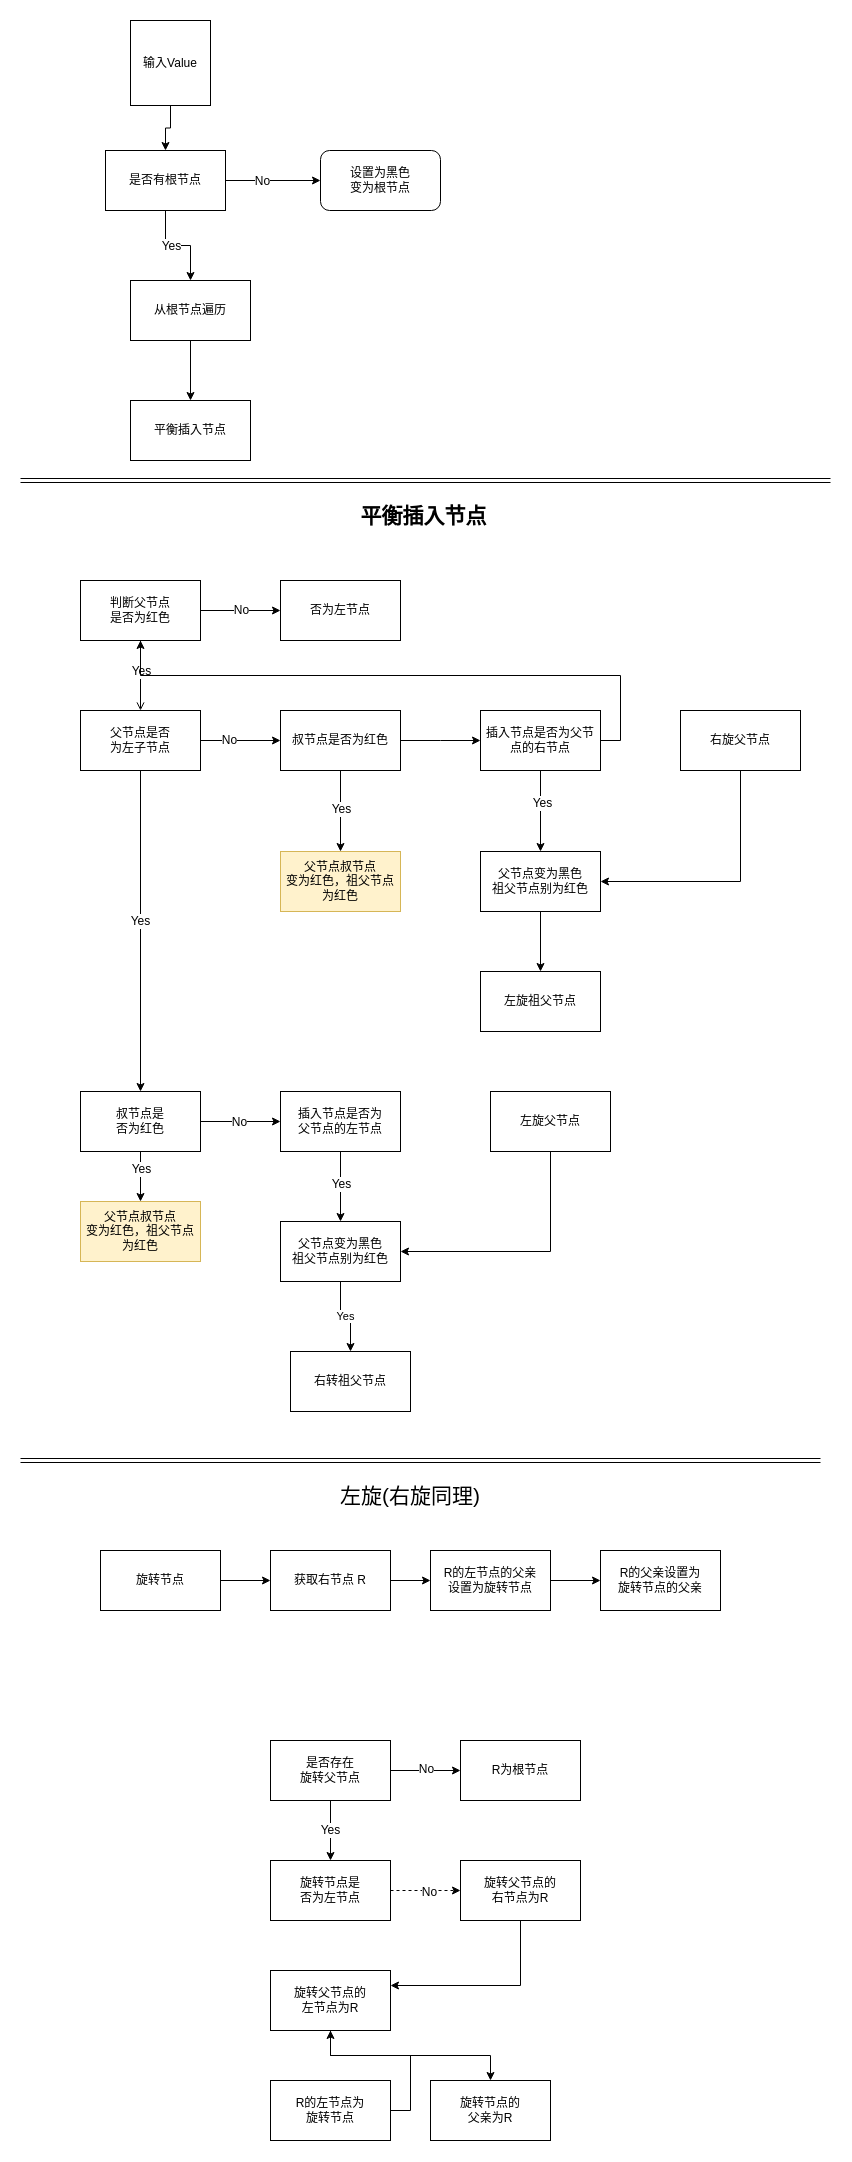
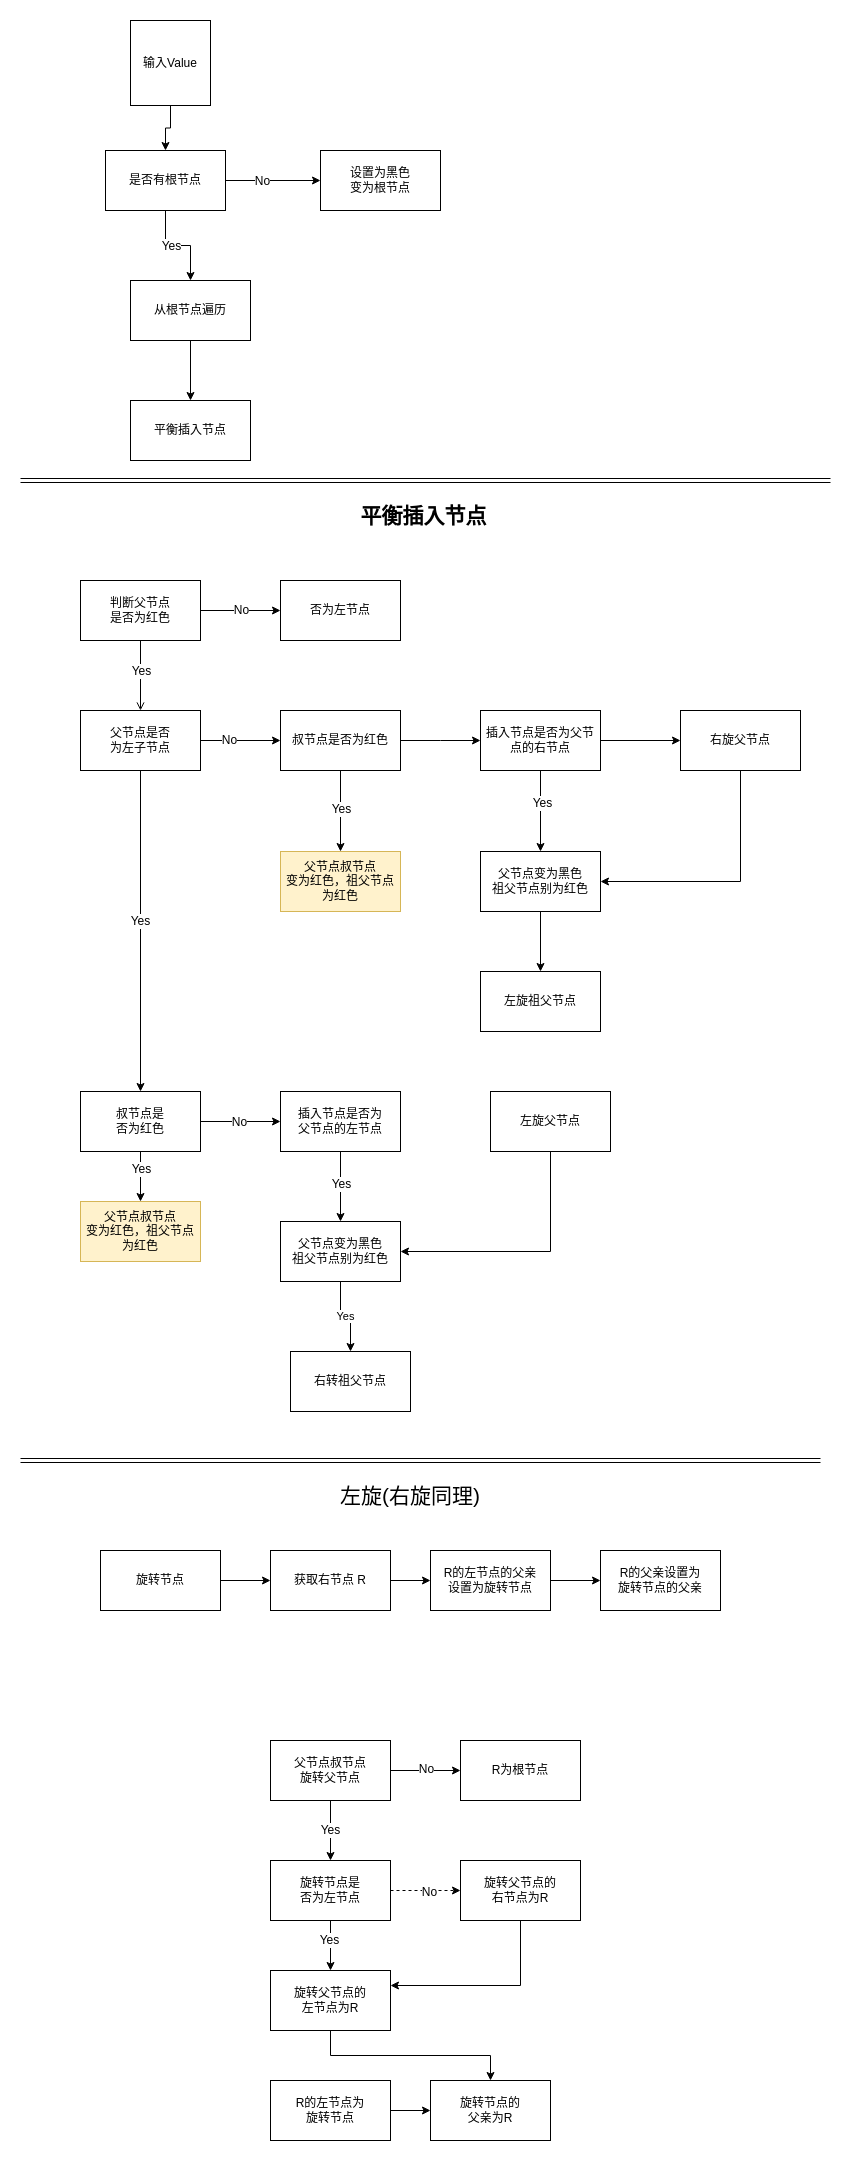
(381, 181) -> (381, 181)
(416, 676) -> (646, 741)
(331, 1771) -> (331, 1771)
none -> (331, 1942)
(411, 2086) -> (416, 2111)
